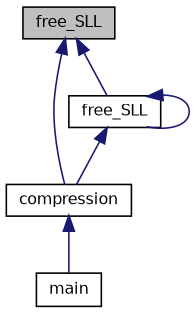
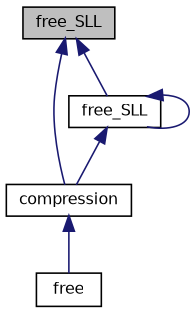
(69, 290) -> (69, 290)
